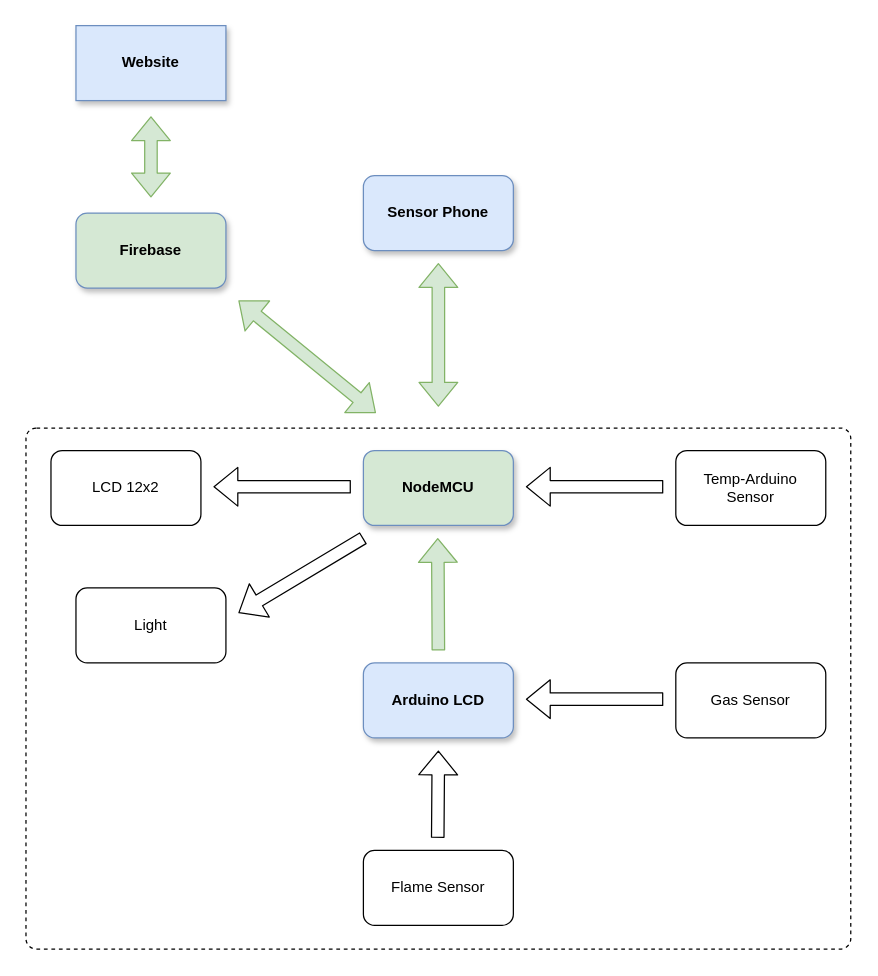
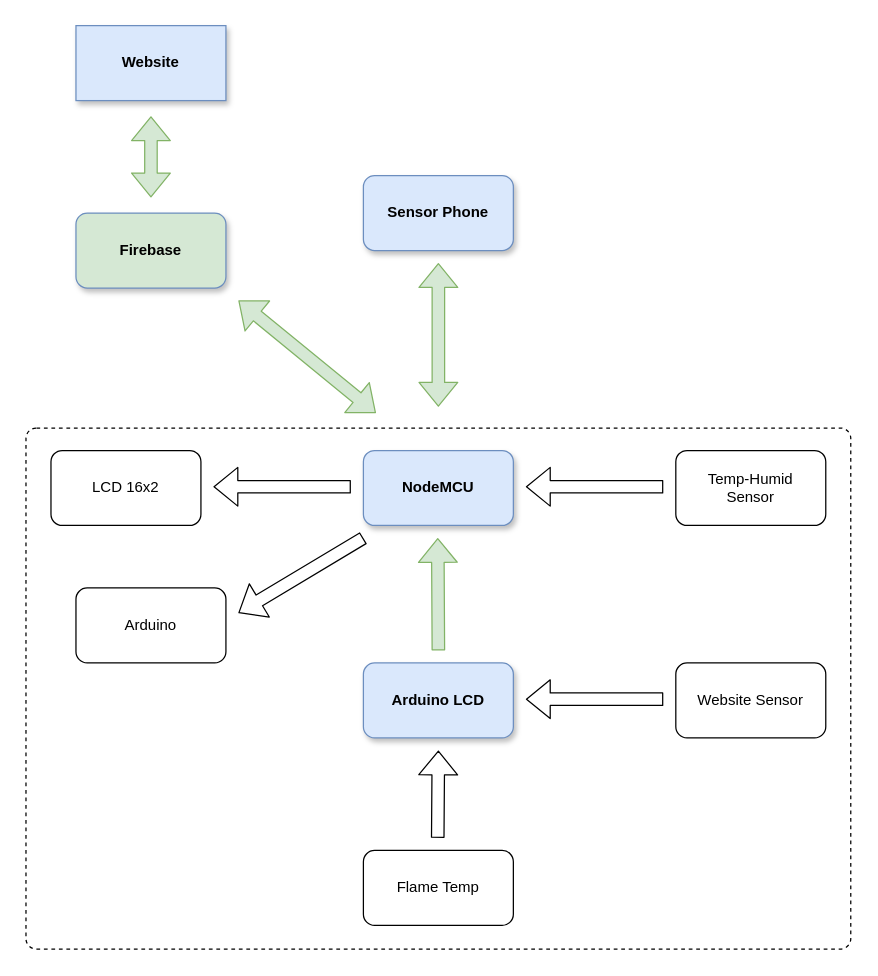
(126, 488) -> (126, 488)
(438, 488) -> (438, 488)
(751, 488) -> (751, 488)
(151, 626) -> (151, 626)
(751, 701) -> (751, 701)
(438, 888) -> (438, 888)
